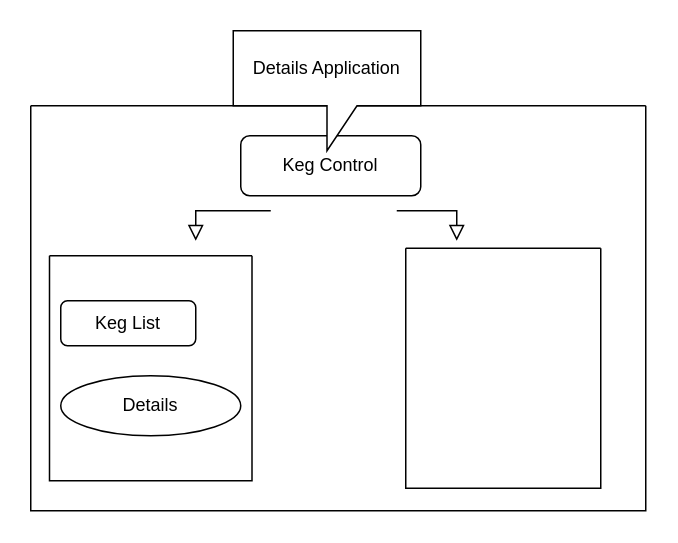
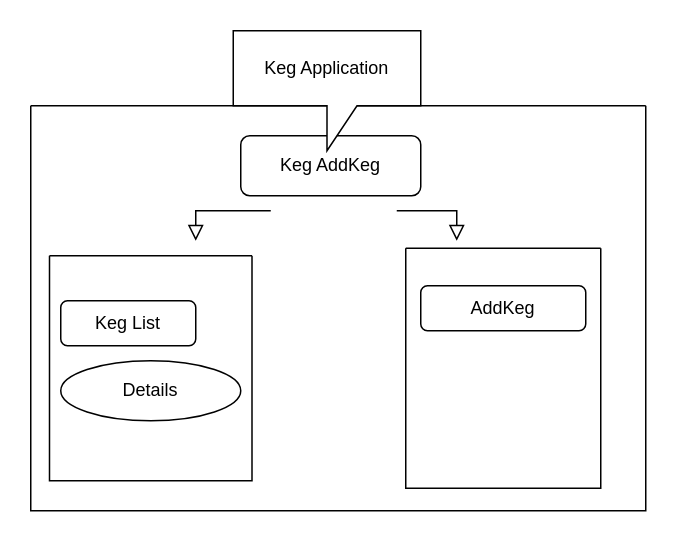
(327, 68) -> (327, 68)
(331, 166) -> (331, 166)
none -> (503, 308)
(151, 406) -> (151, 391)
